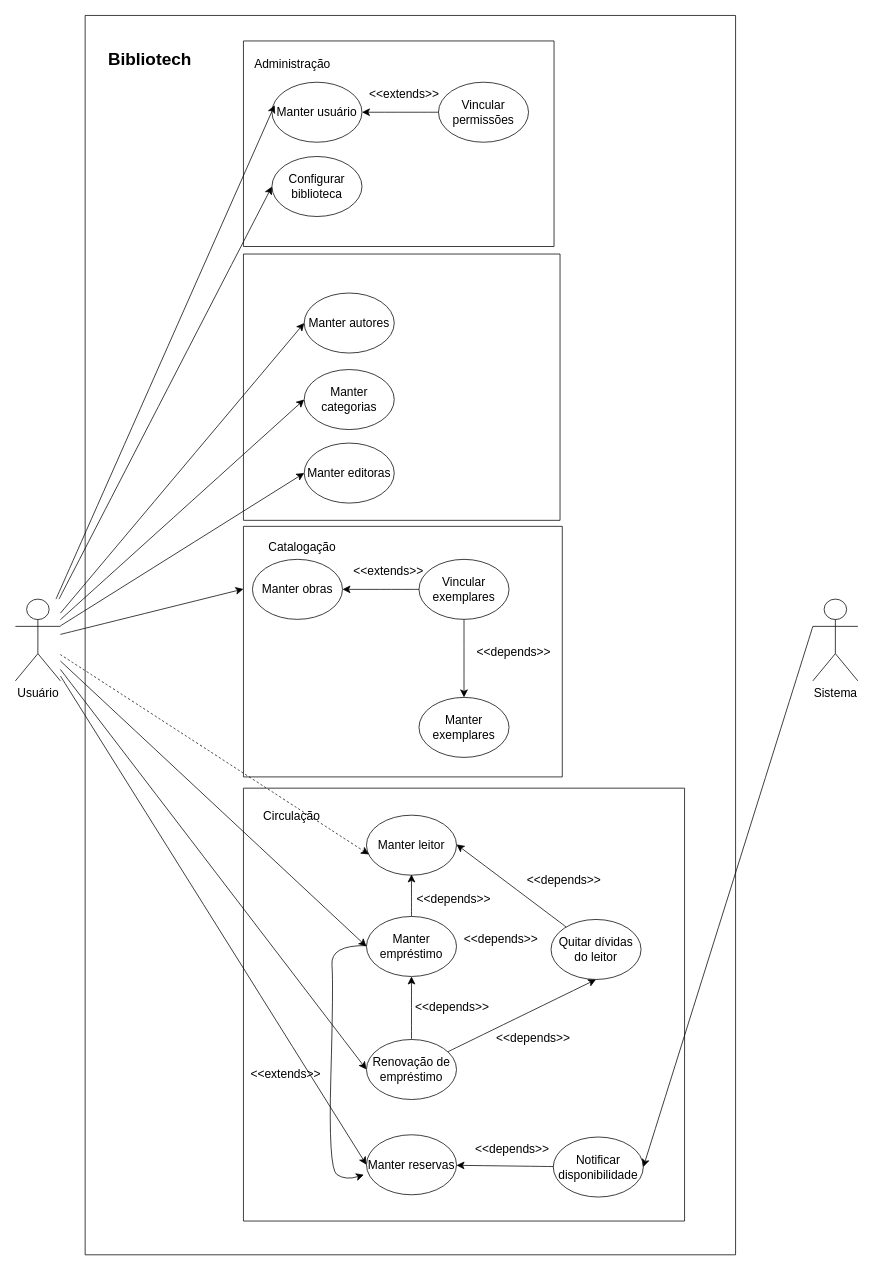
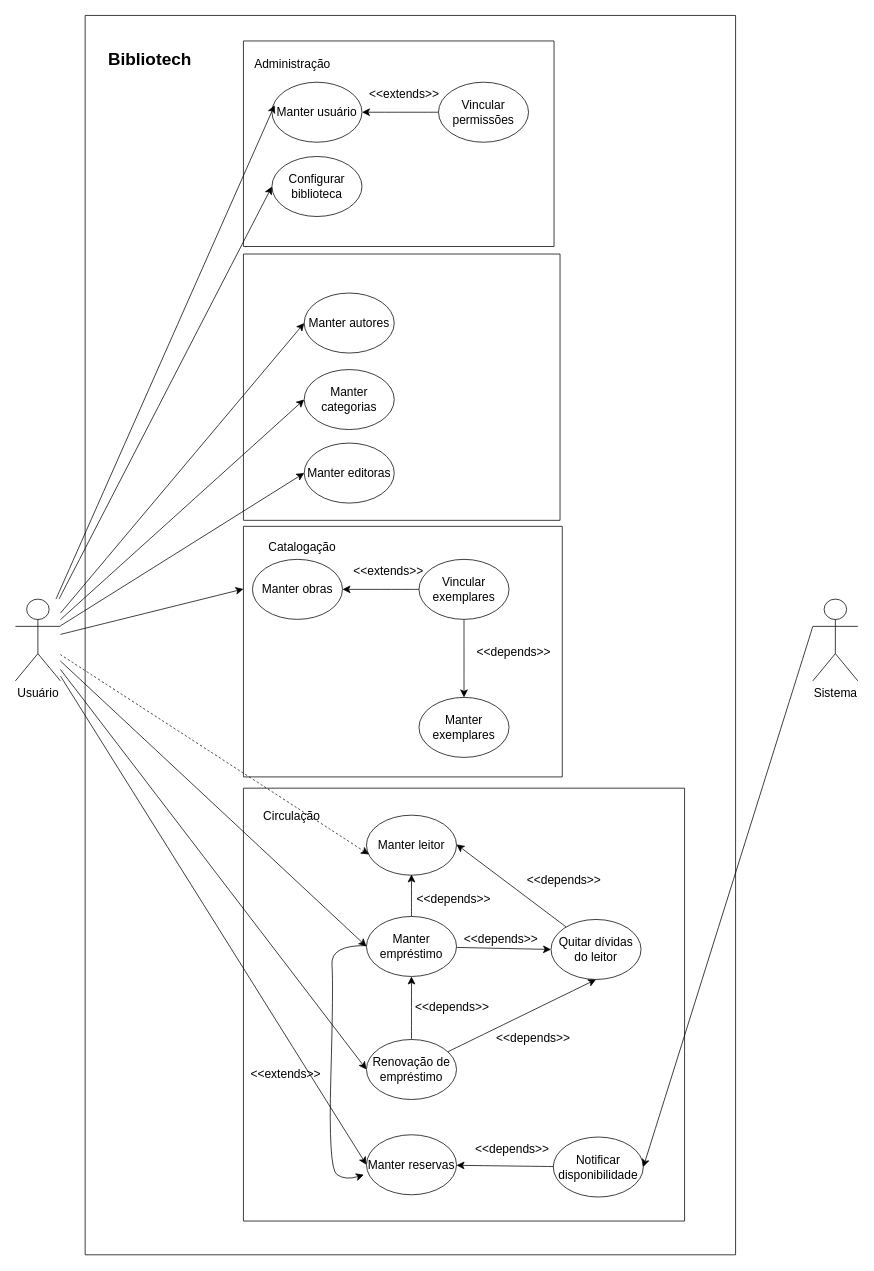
none -> (507, 948)
